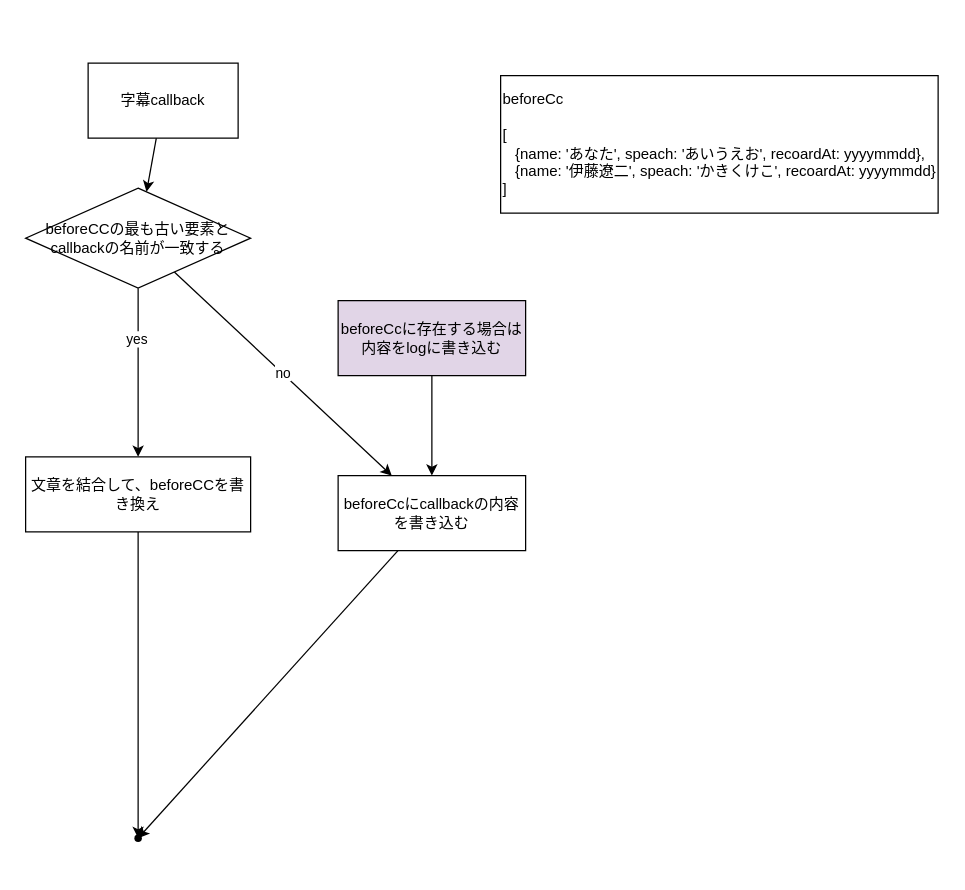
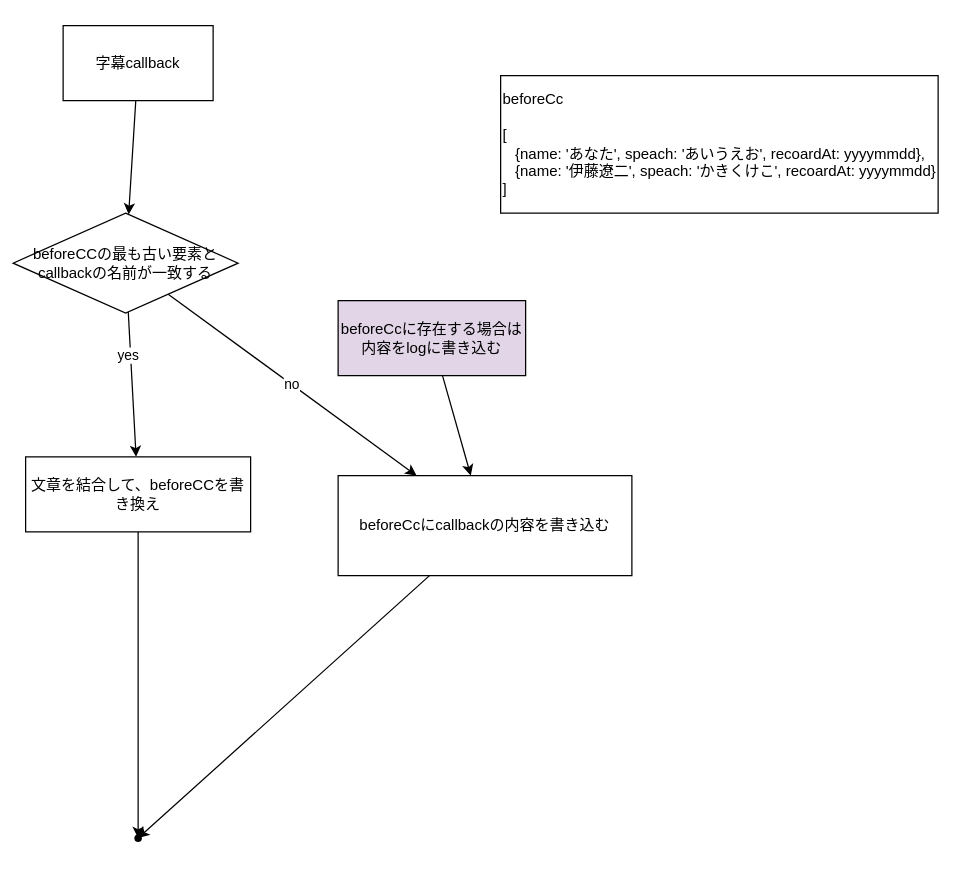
(163, 101) -> (138, 63)
(138, 238) -> (126, 263)
(432, 513) -> (485, 526)
